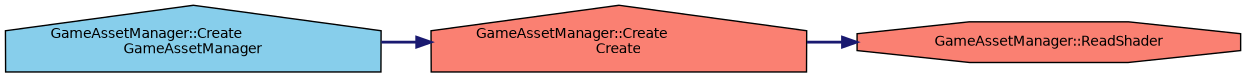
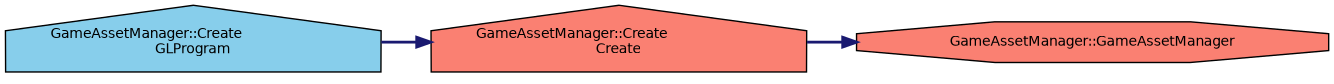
(193, 42) -> (193, 42)
(1049, 42) -> (1093, 42)
